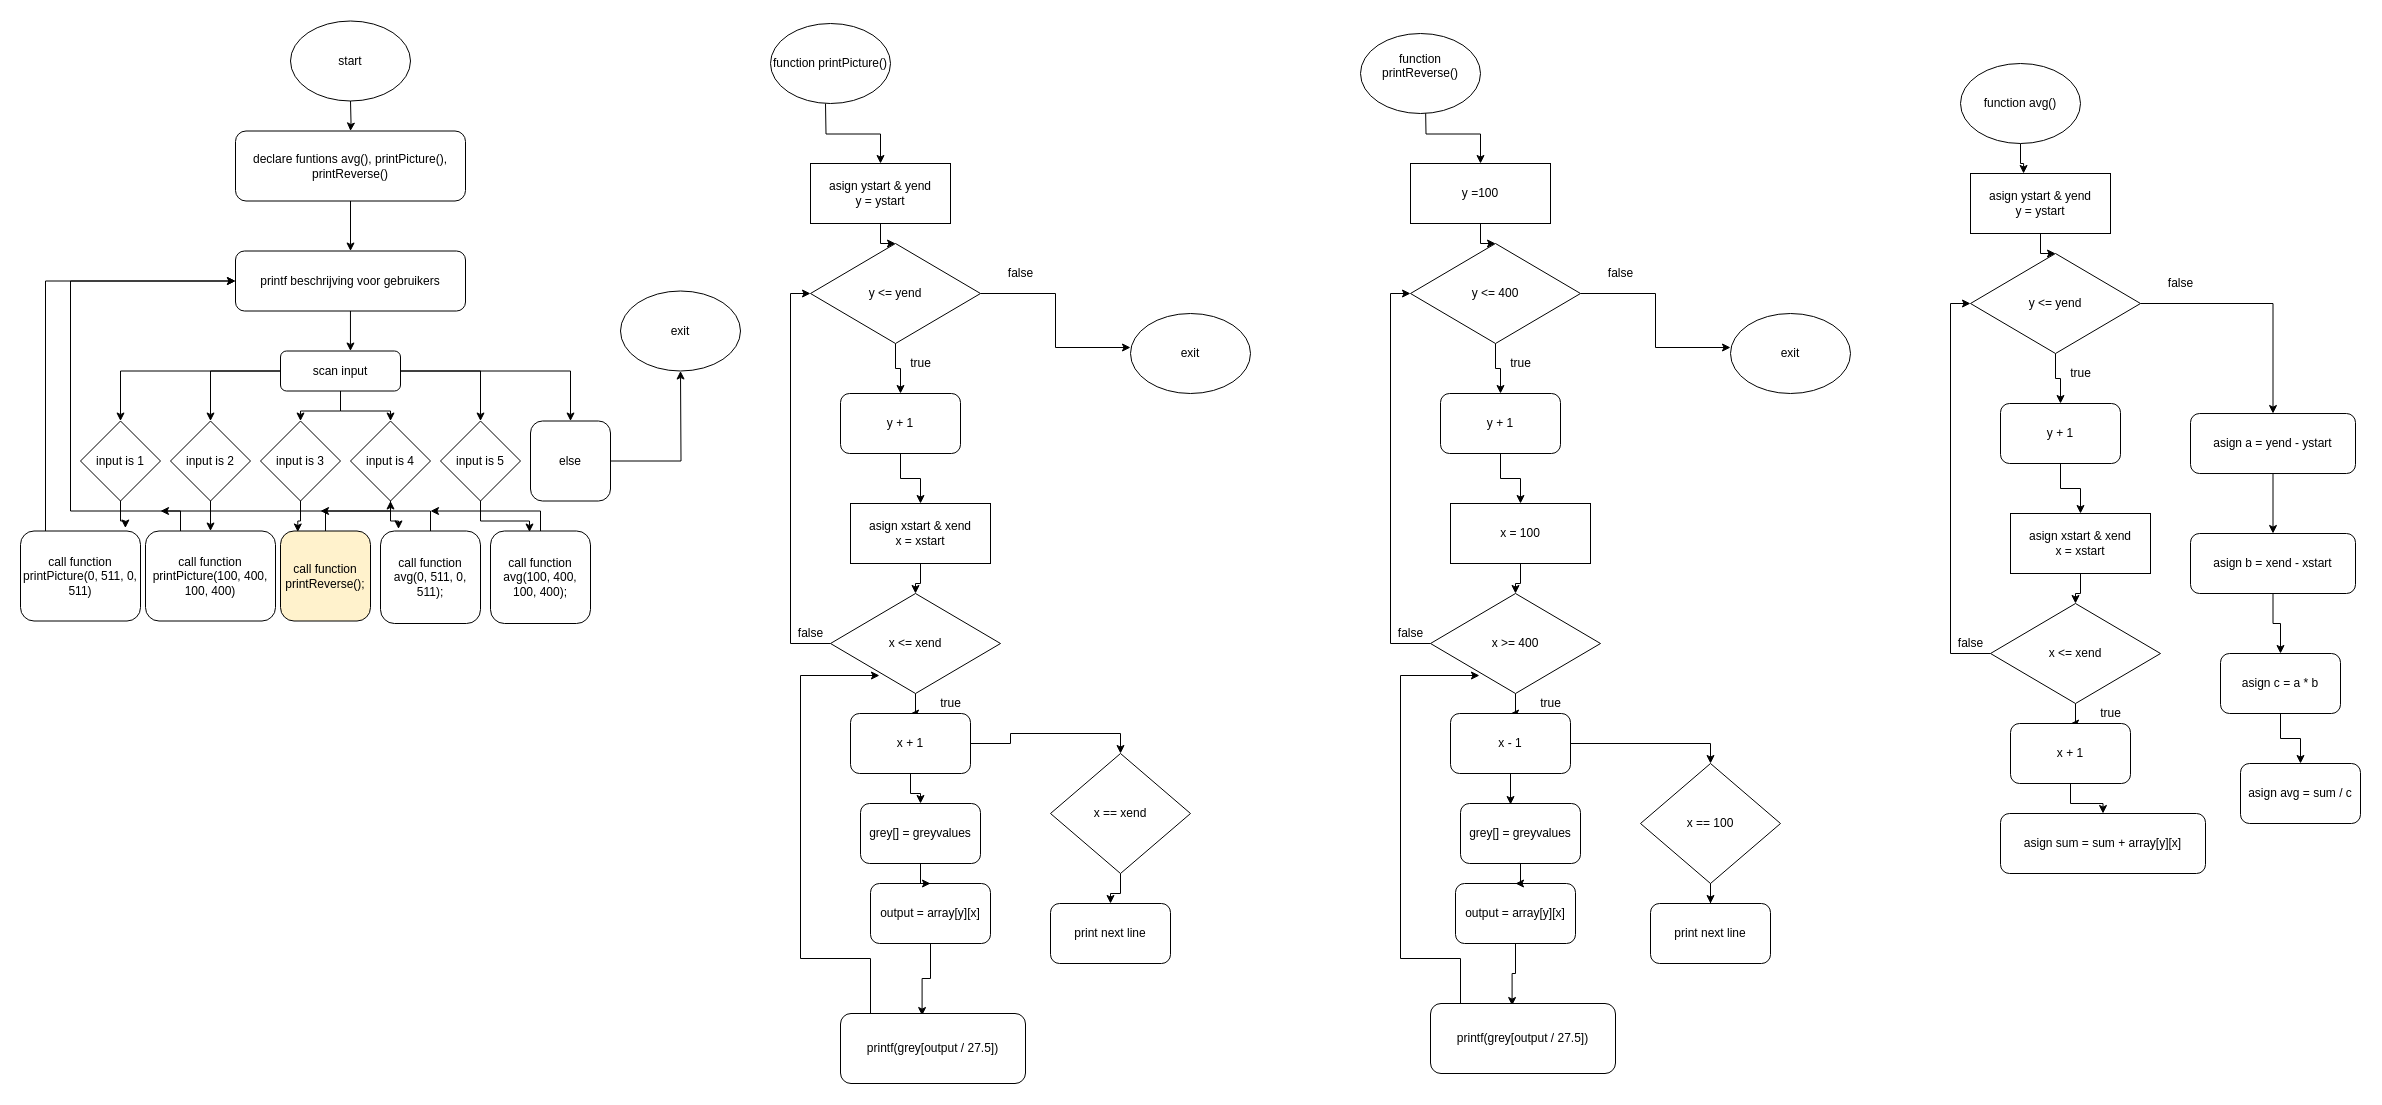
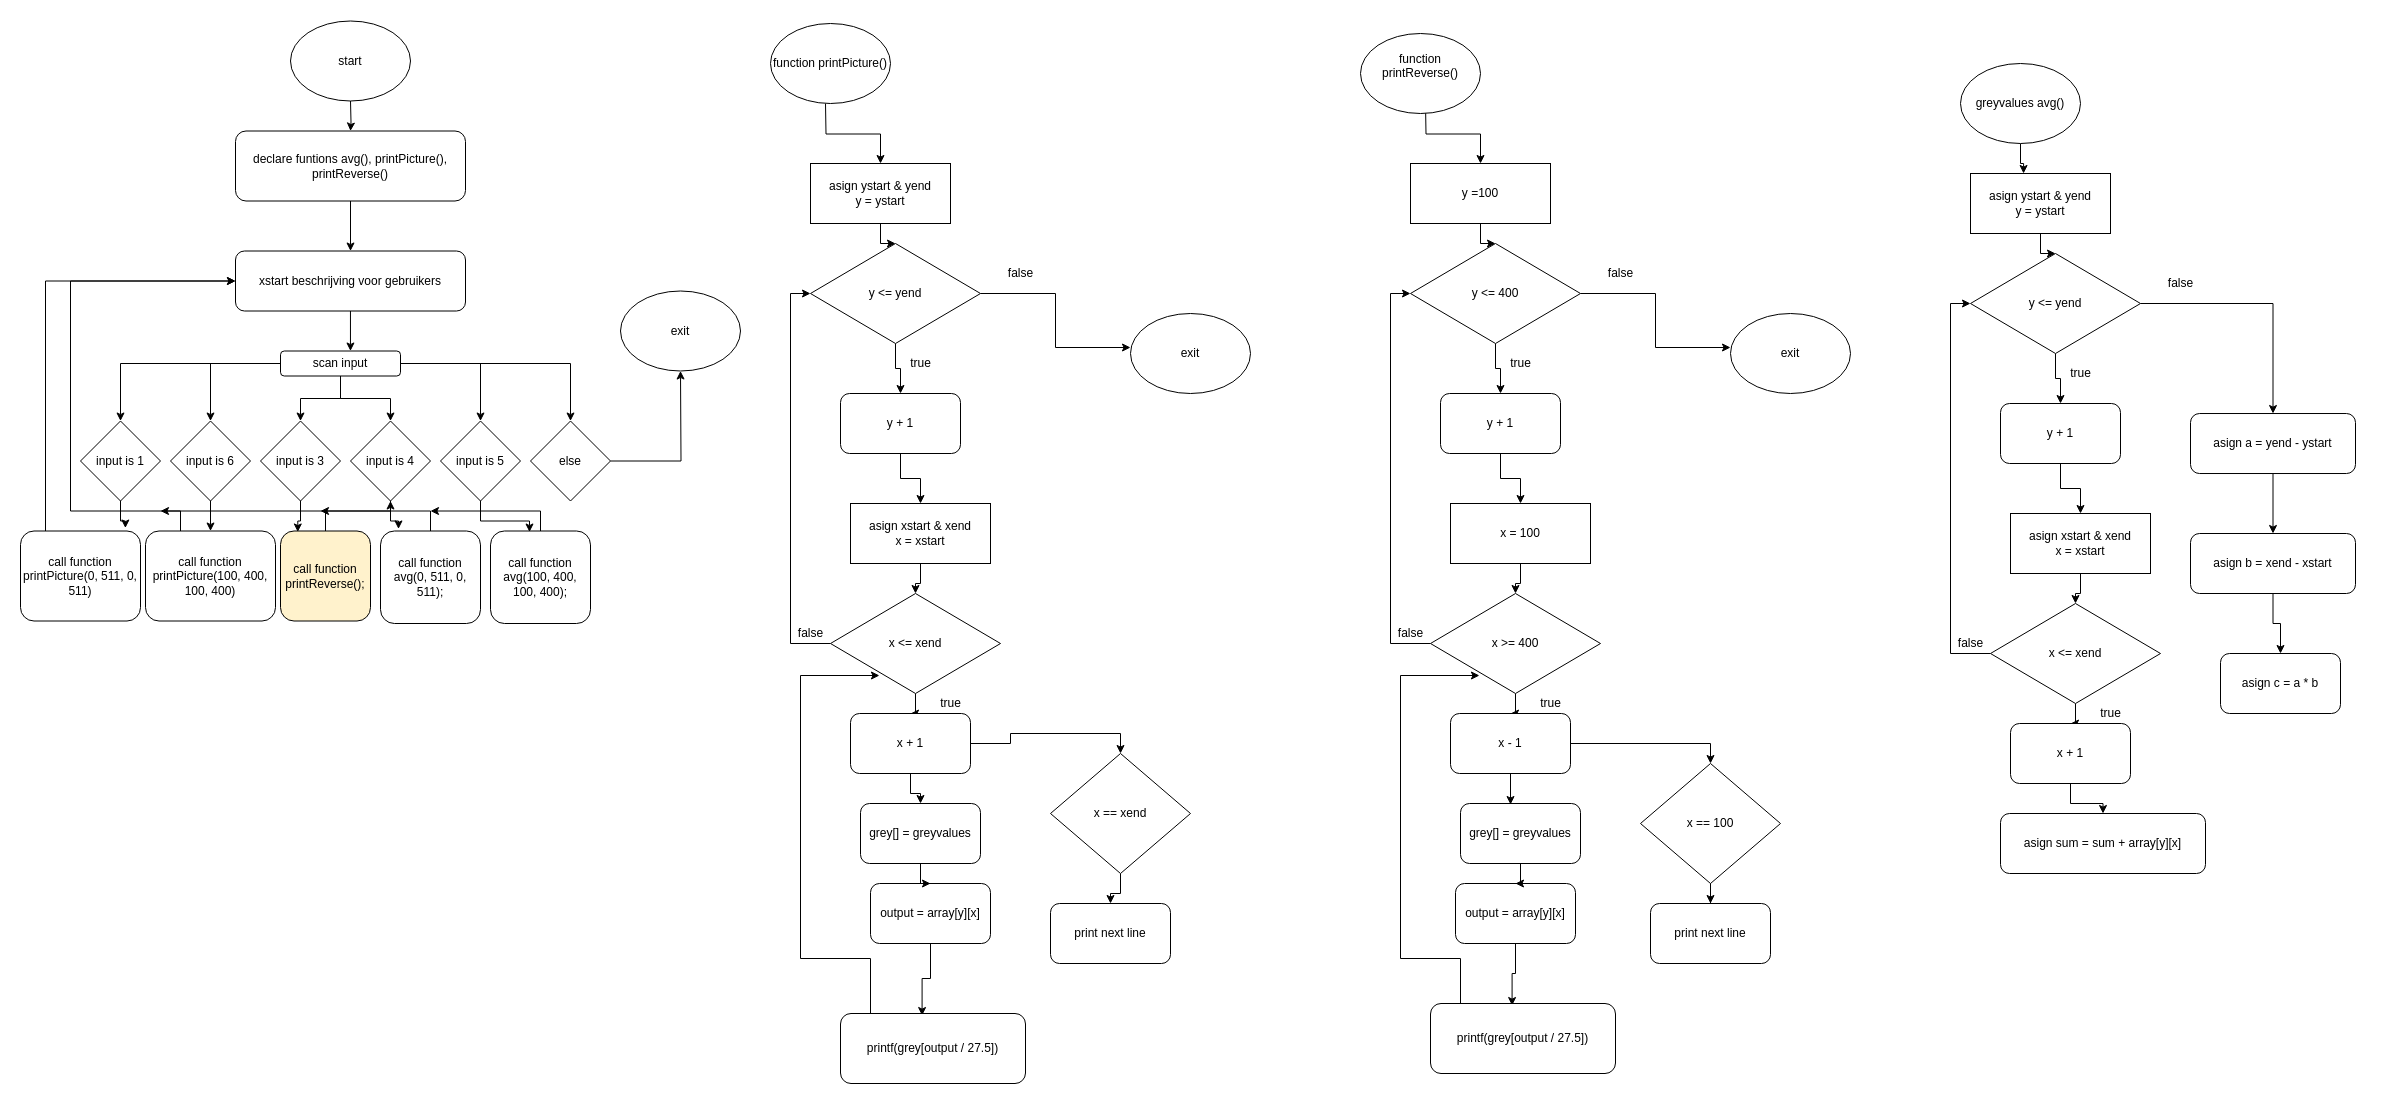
(2021, 104) -> (2021, 104)
(351, 282) -> (351, 282)
(341, 371) -> (341, 364)
(571, 461) -> (571, 461)
(211, 462) -> (211, 462)
(2287, 739) -> none
(2301, 794) -> none
